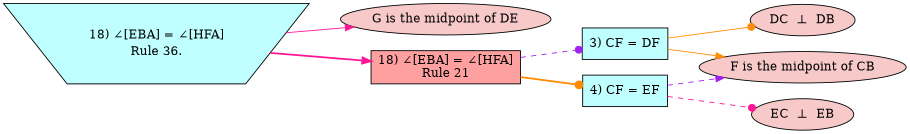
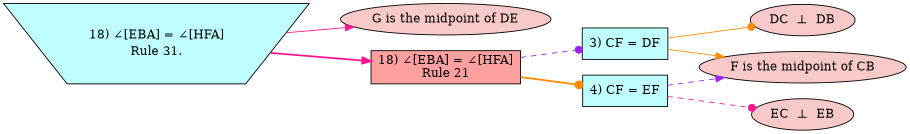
(157, 52) -> (157, 52)
